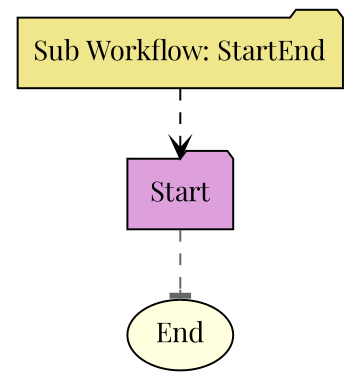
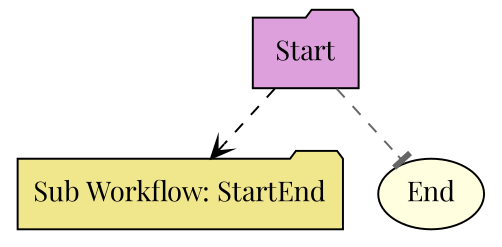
(180, 114) -> (250, 116)
